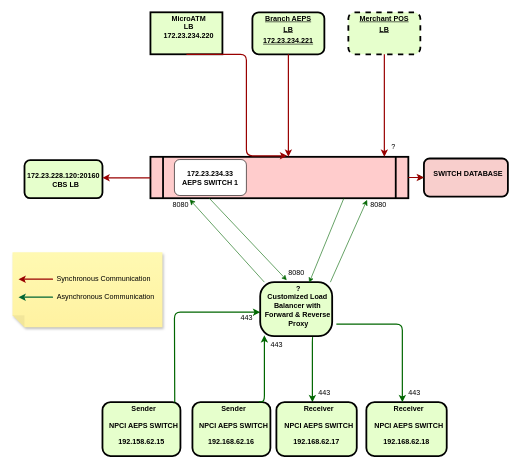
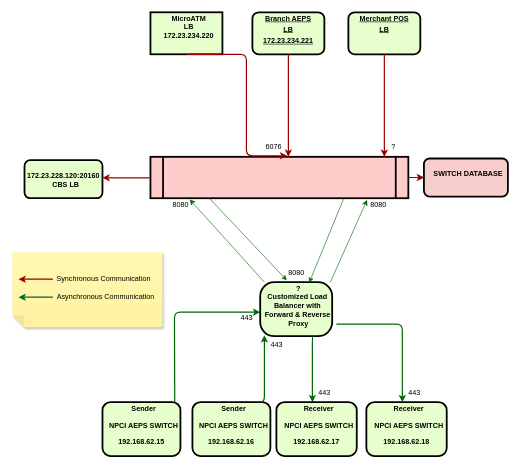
(384, 33) -> (384, 33)
none -> (273, 147)
(210, 178) -> none
(141, 402) -> (141, 402)
